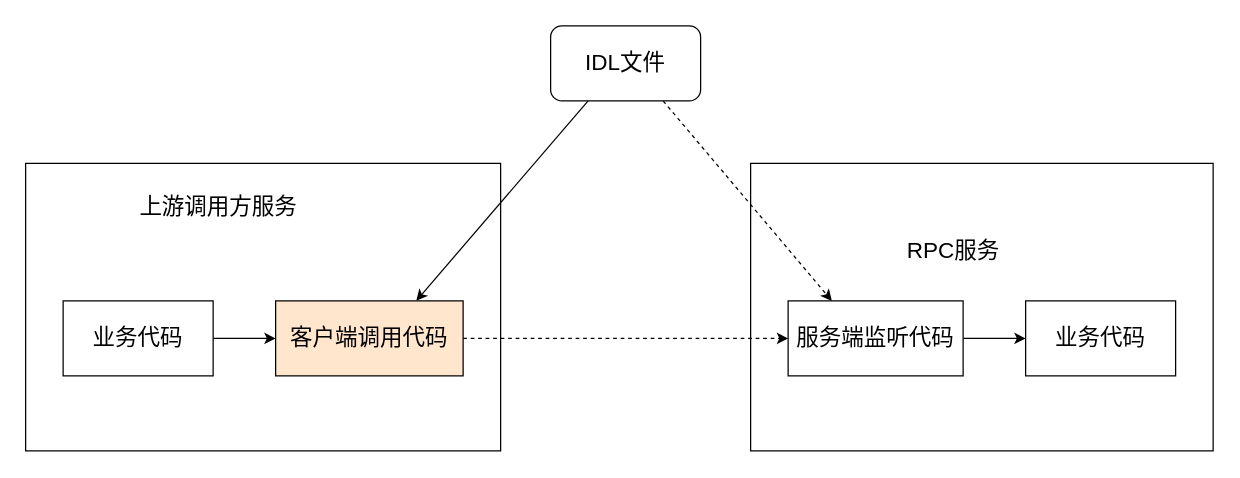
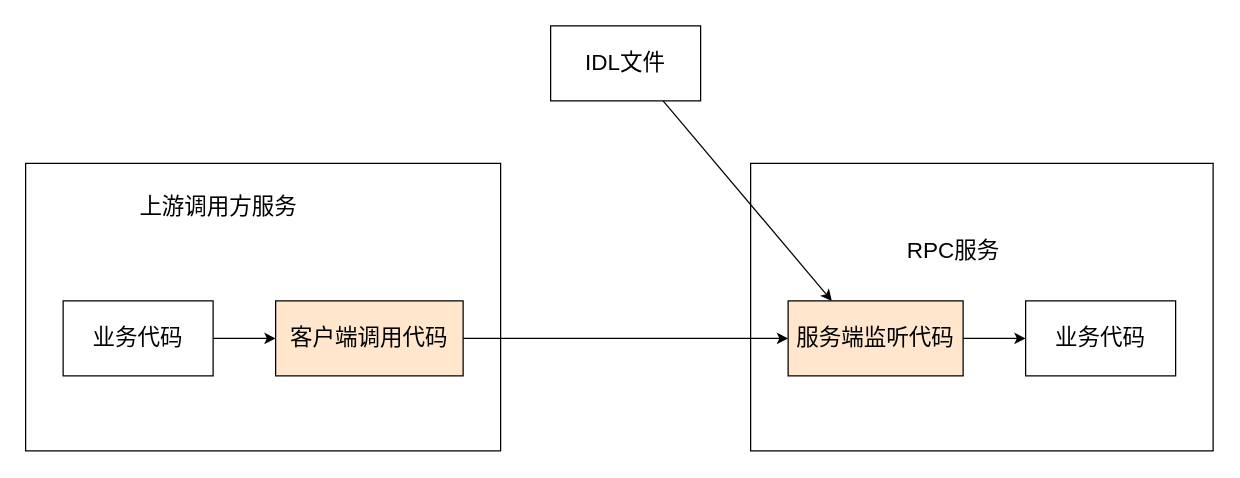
(626, 63) -> (626, 63)
(505, 197) -> none
(745, 198) -> (745, 198)
(622, 338) -> (622, 338)
(876, 338) -> (876, 338)
